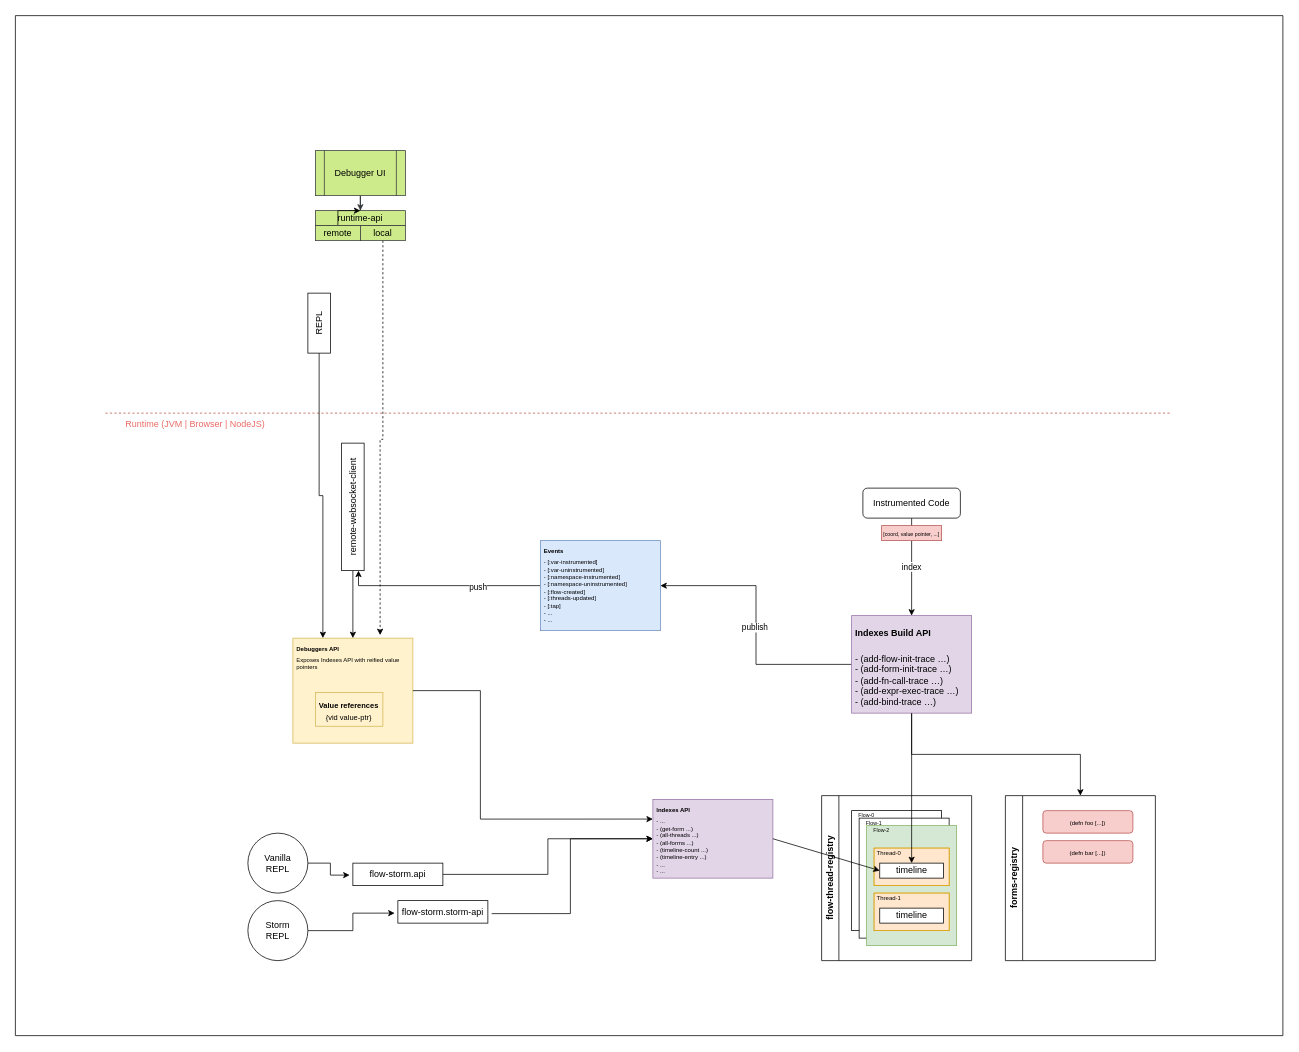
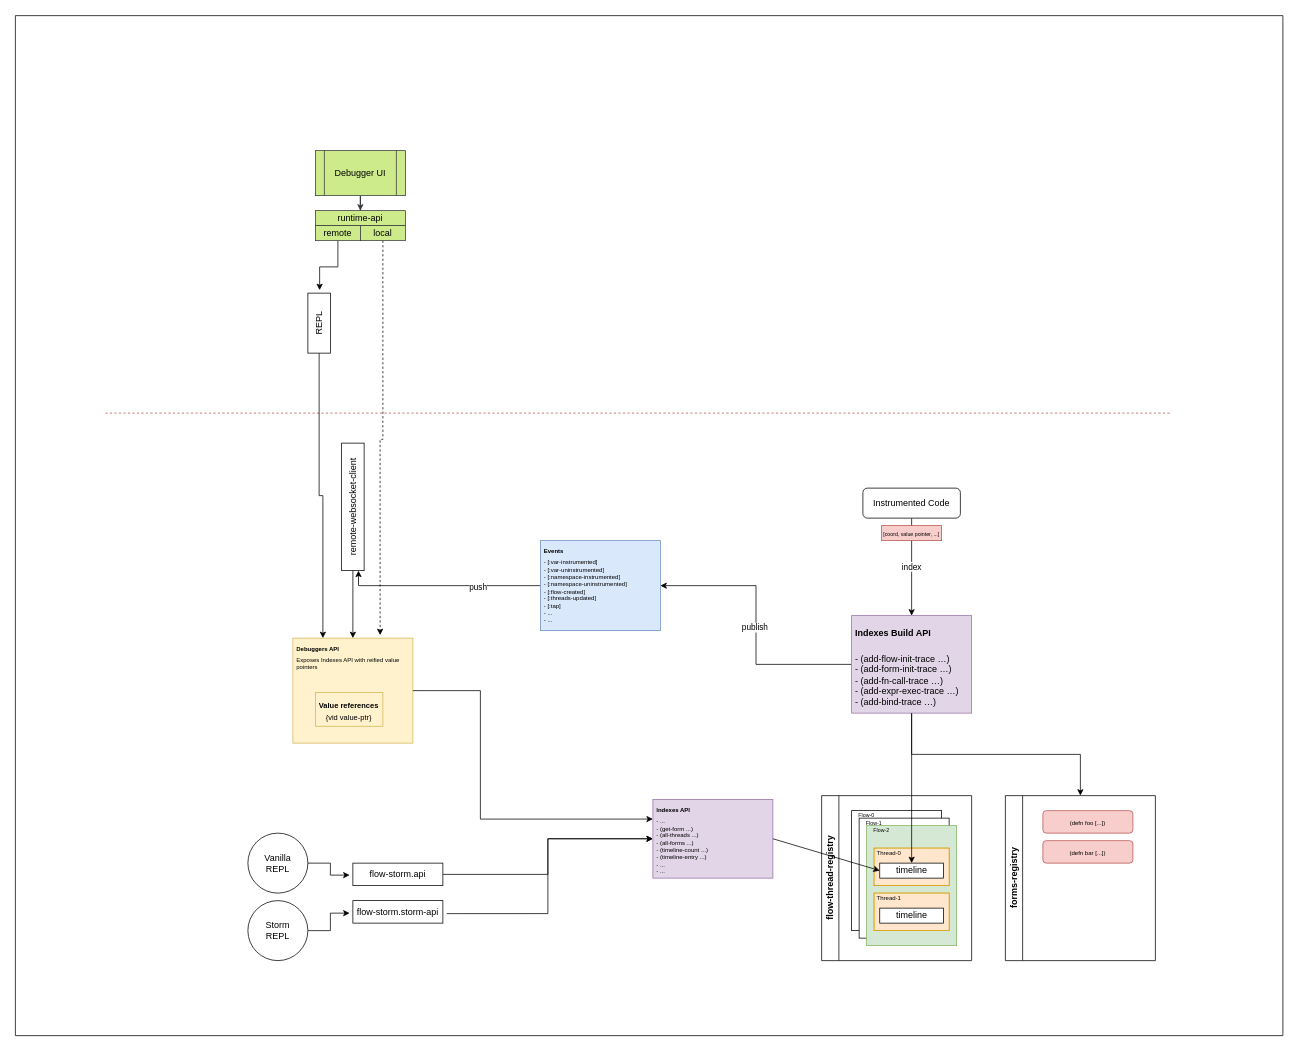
(354, 210) -> (320, 275)
(195, 424) -> none
(443, 912) -> (398, 912)
